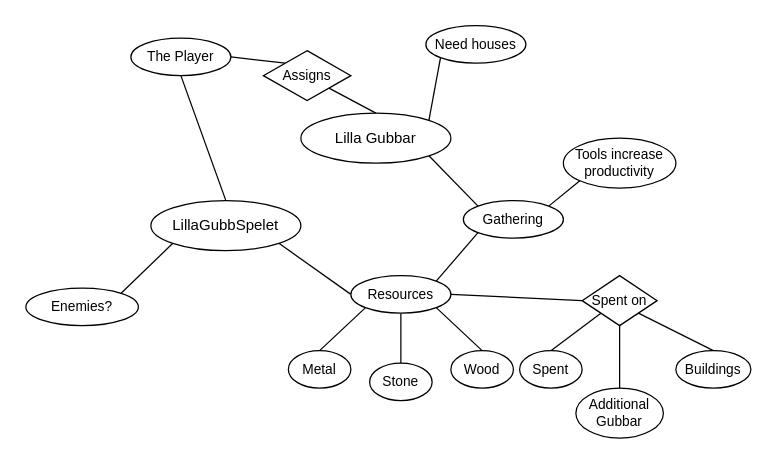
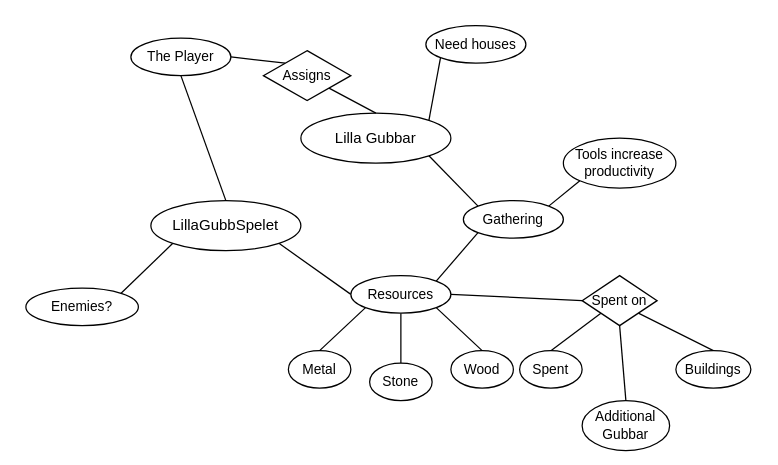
(619, 413) -> (626, 426)
